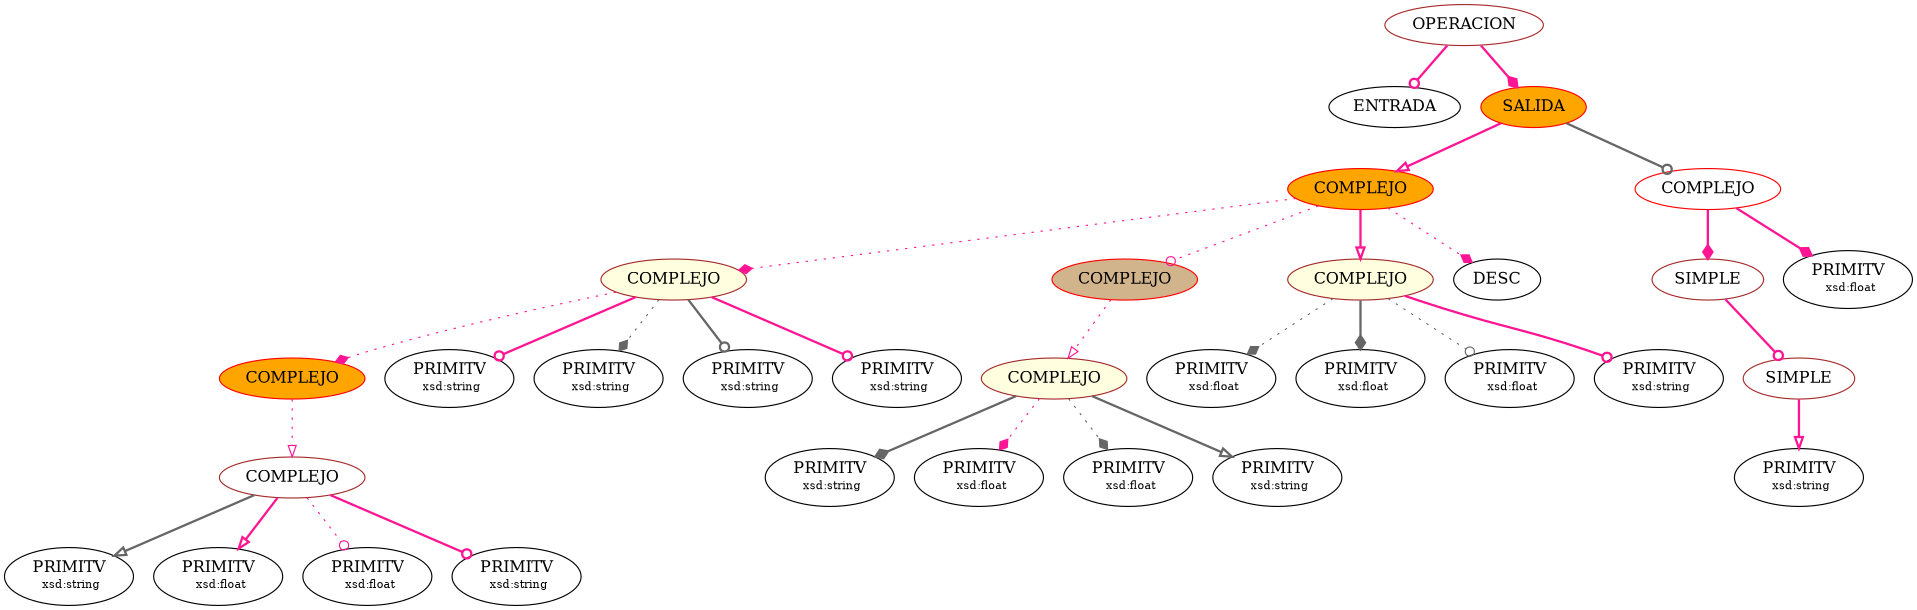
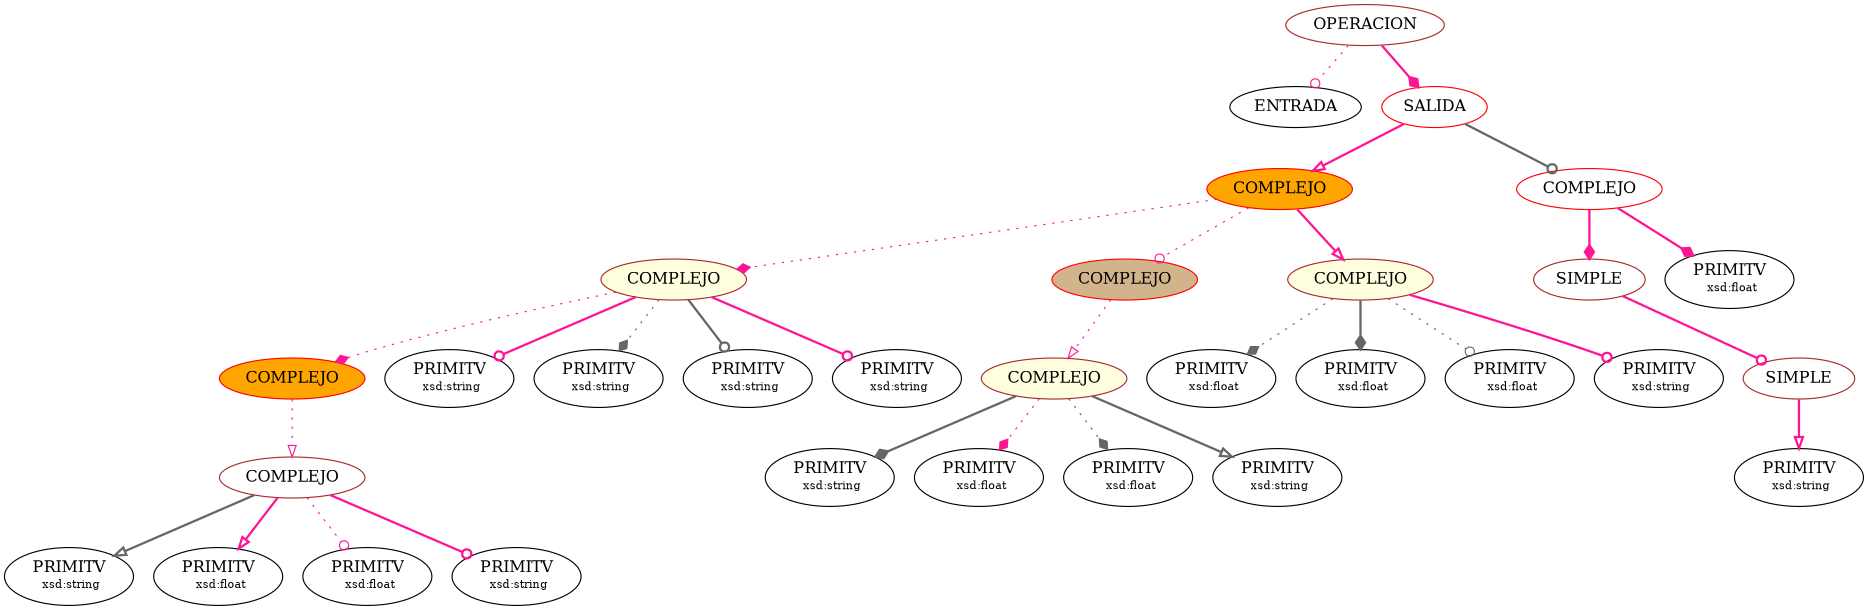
(1432, 63) -> (1333, 63)
(1534, 107) -> (1435, 107)
(1497, 280) -> none
